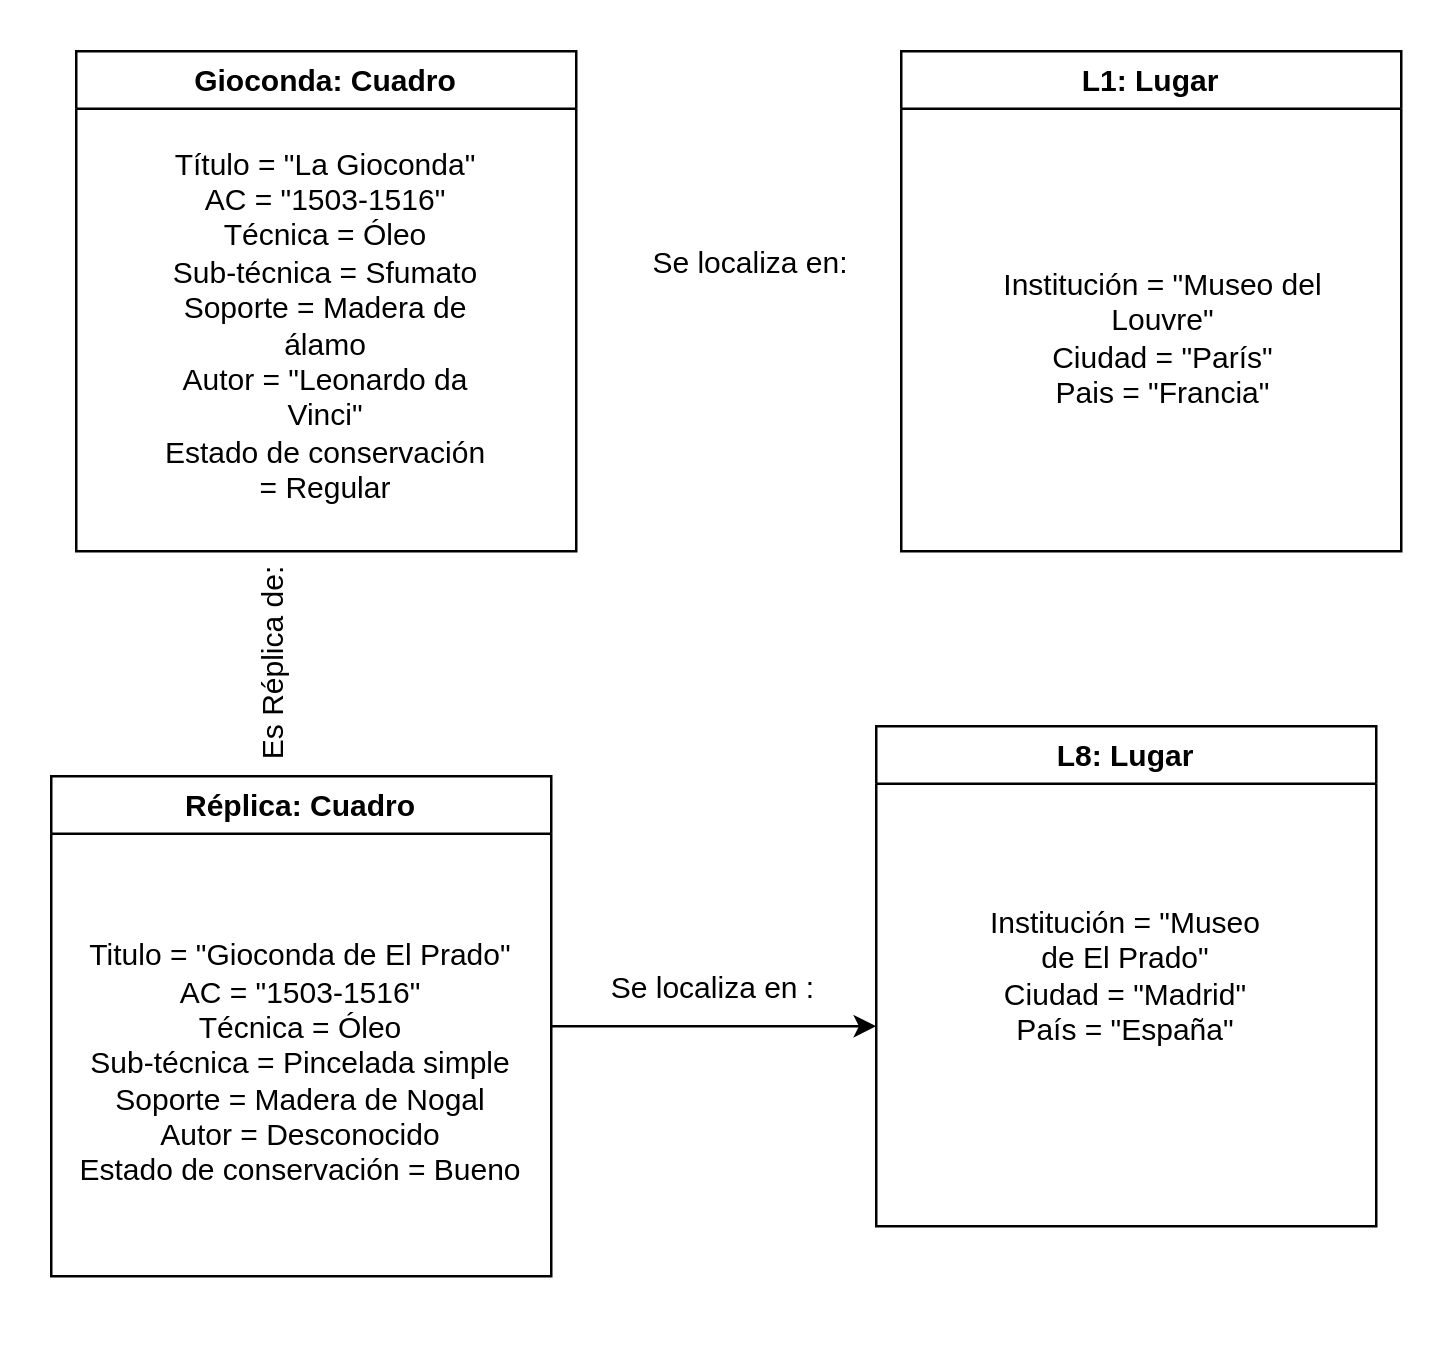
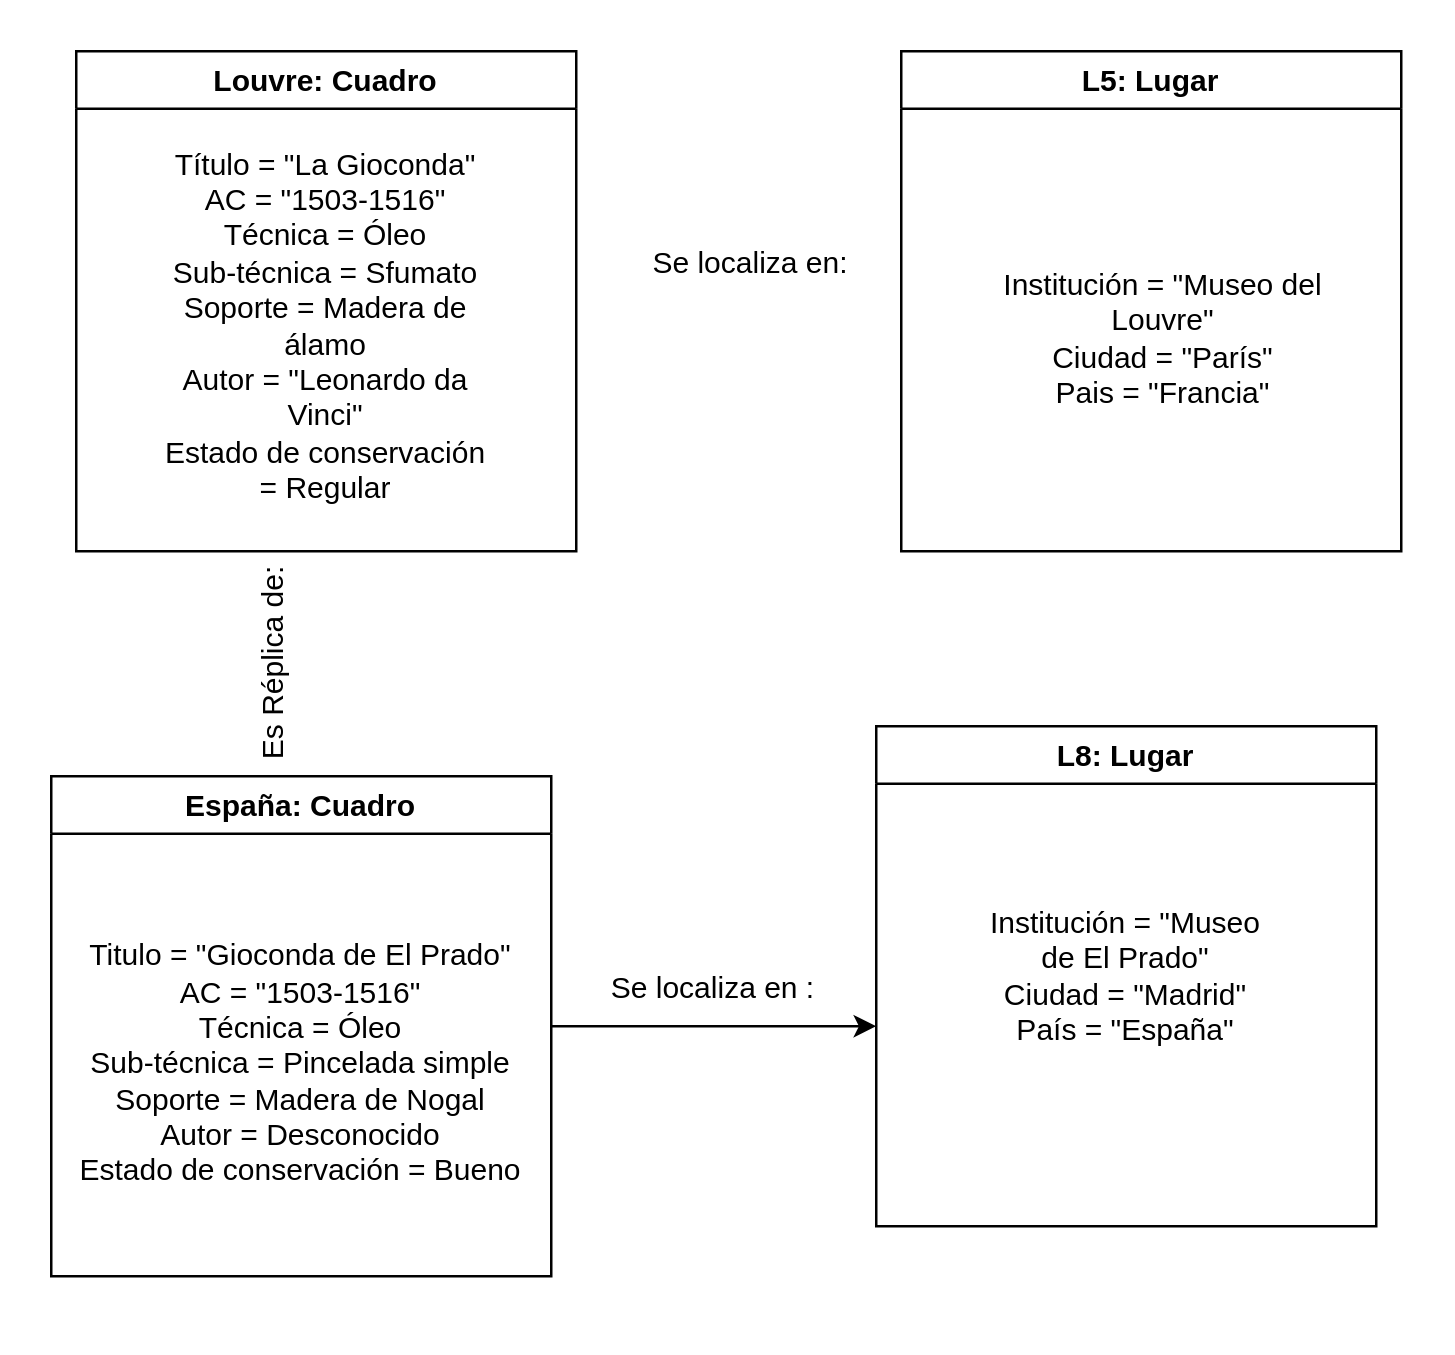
(325, 81) -> (325, 81)
(1150, 81) -> (1150, 81)
(300, 806) -> (300, 806)
